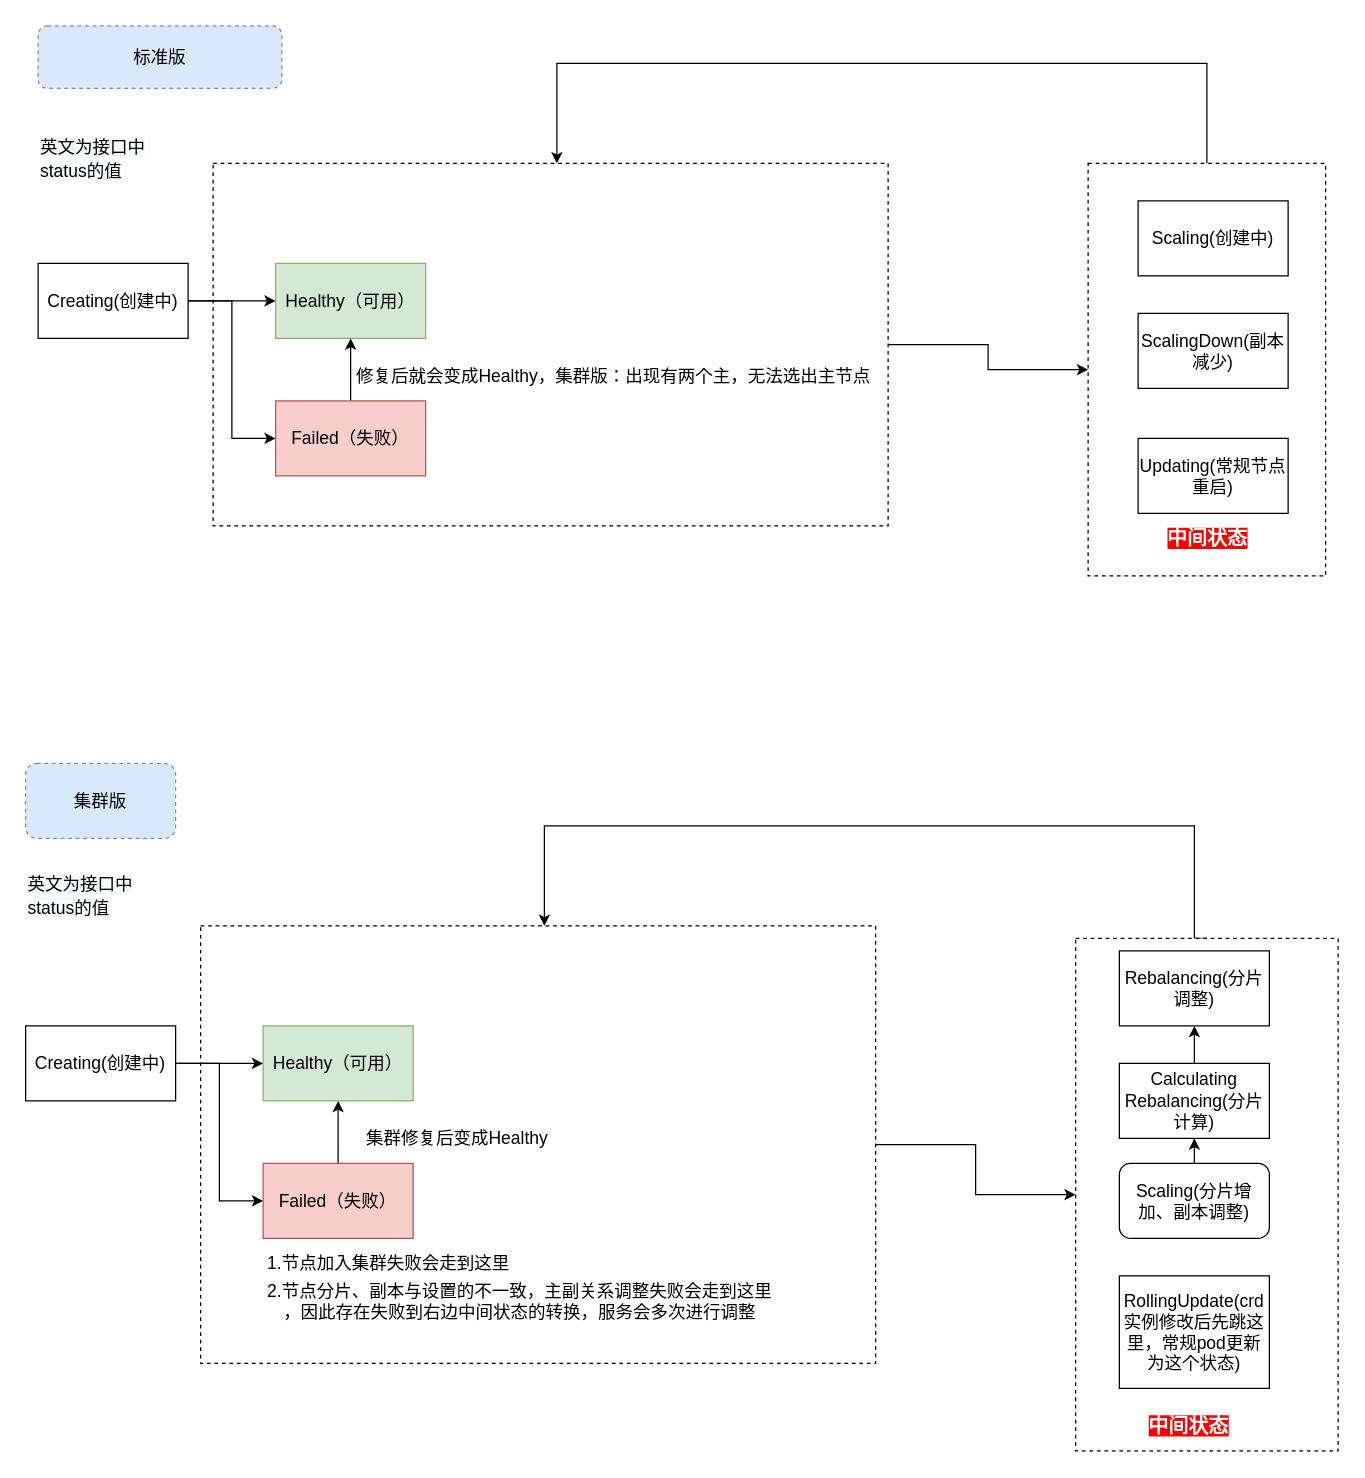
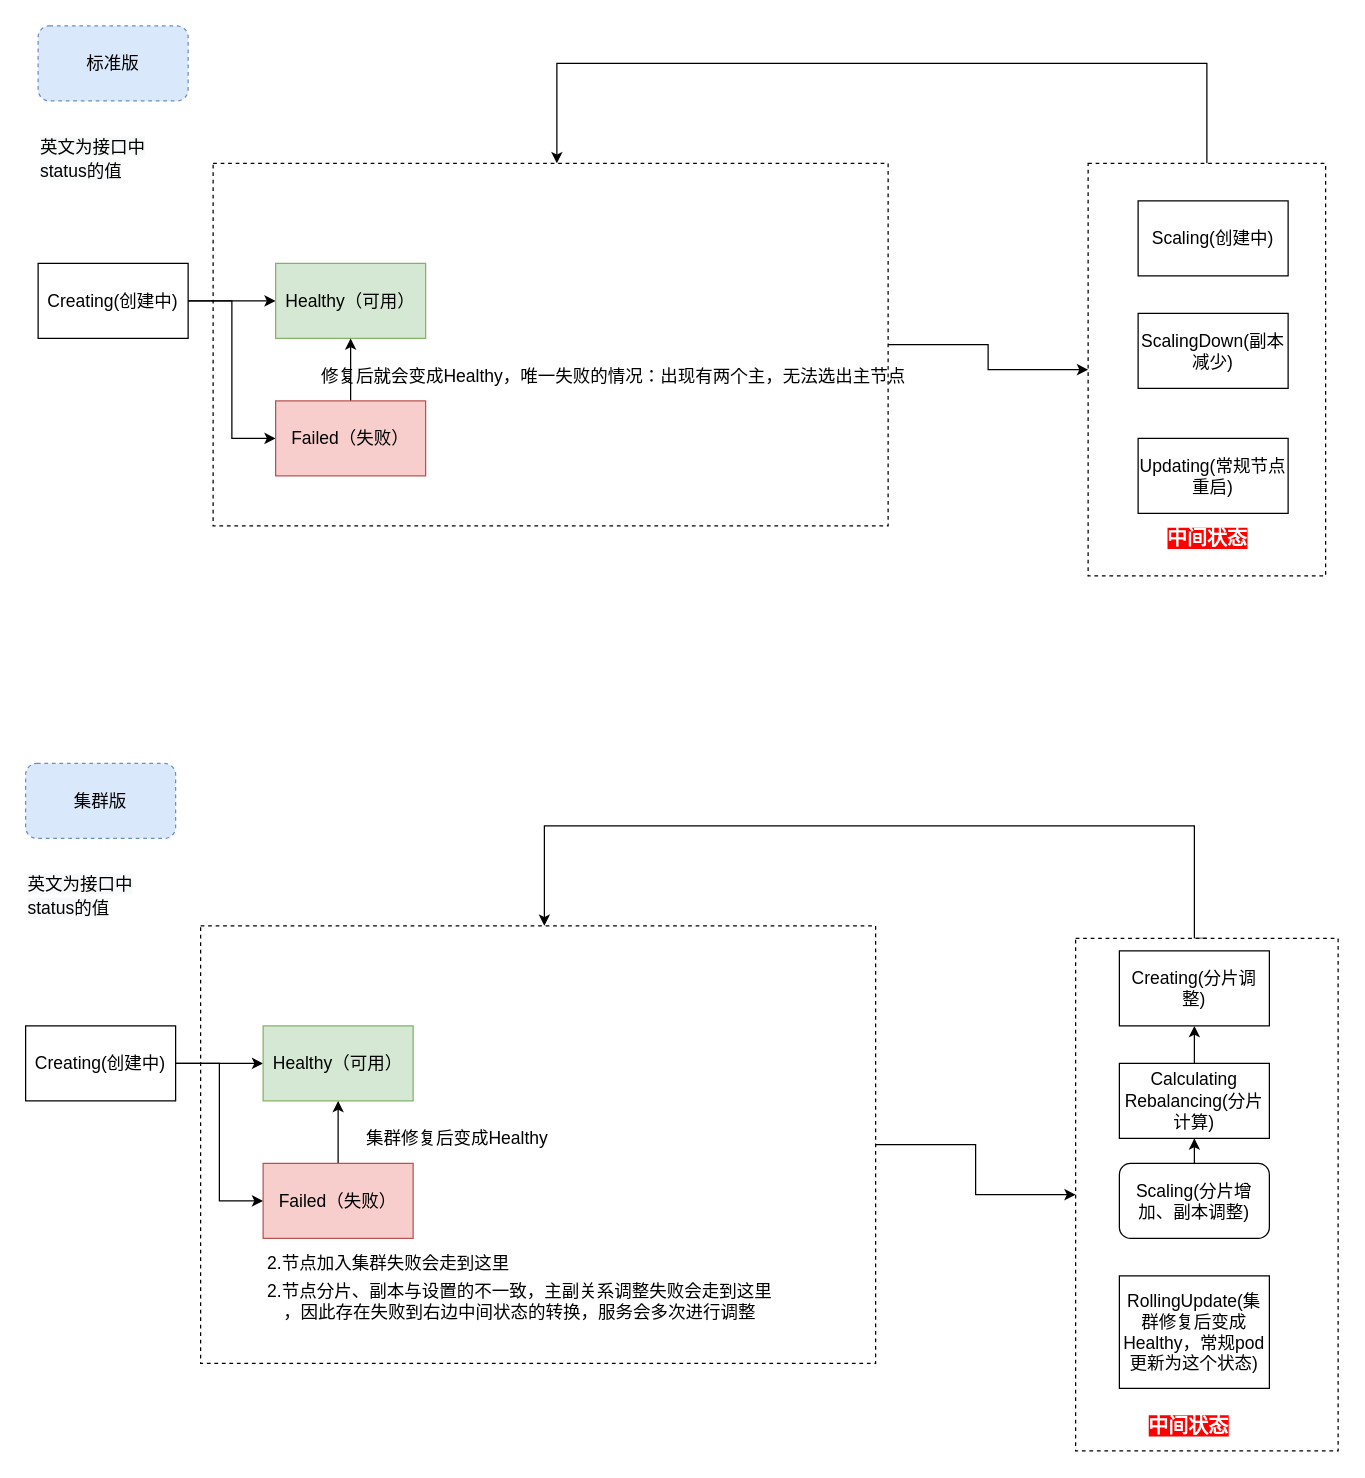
(160, 57) -> (113, 63)
(614, 376) -> (614, 376)
(1194, 988) -> (1194, 988)
(389, 1263) -> (389, 1263)
(1194, 1332) -> (1194, 1332)
